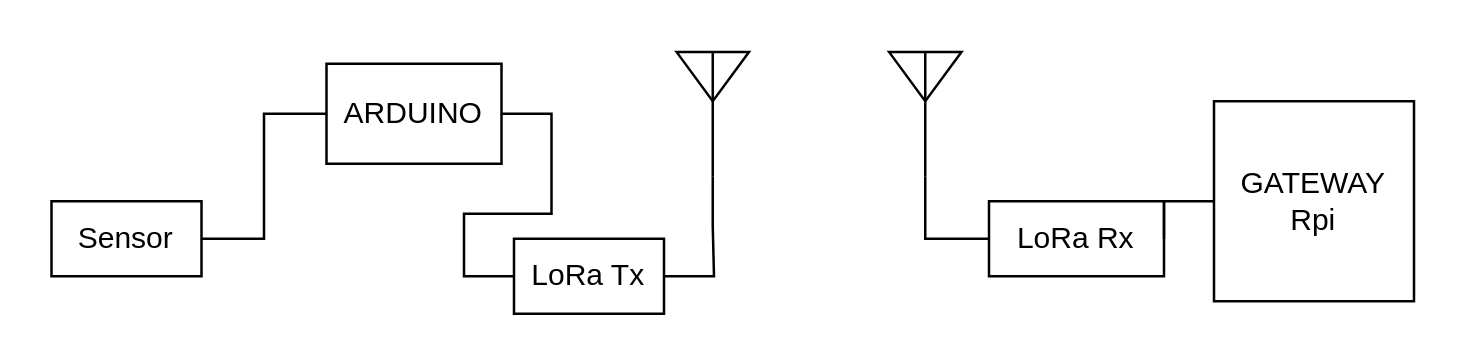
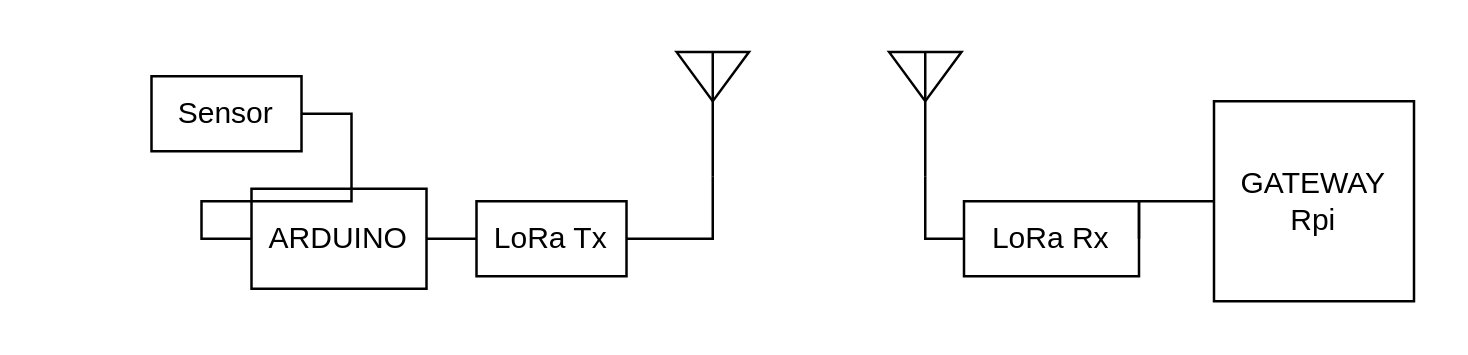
(414, 114) -> (339, 239)
(126, 239) -> (226, 114)
(1076, 239) -> (1051, 239)
(589, 276) -> (551, 239)
